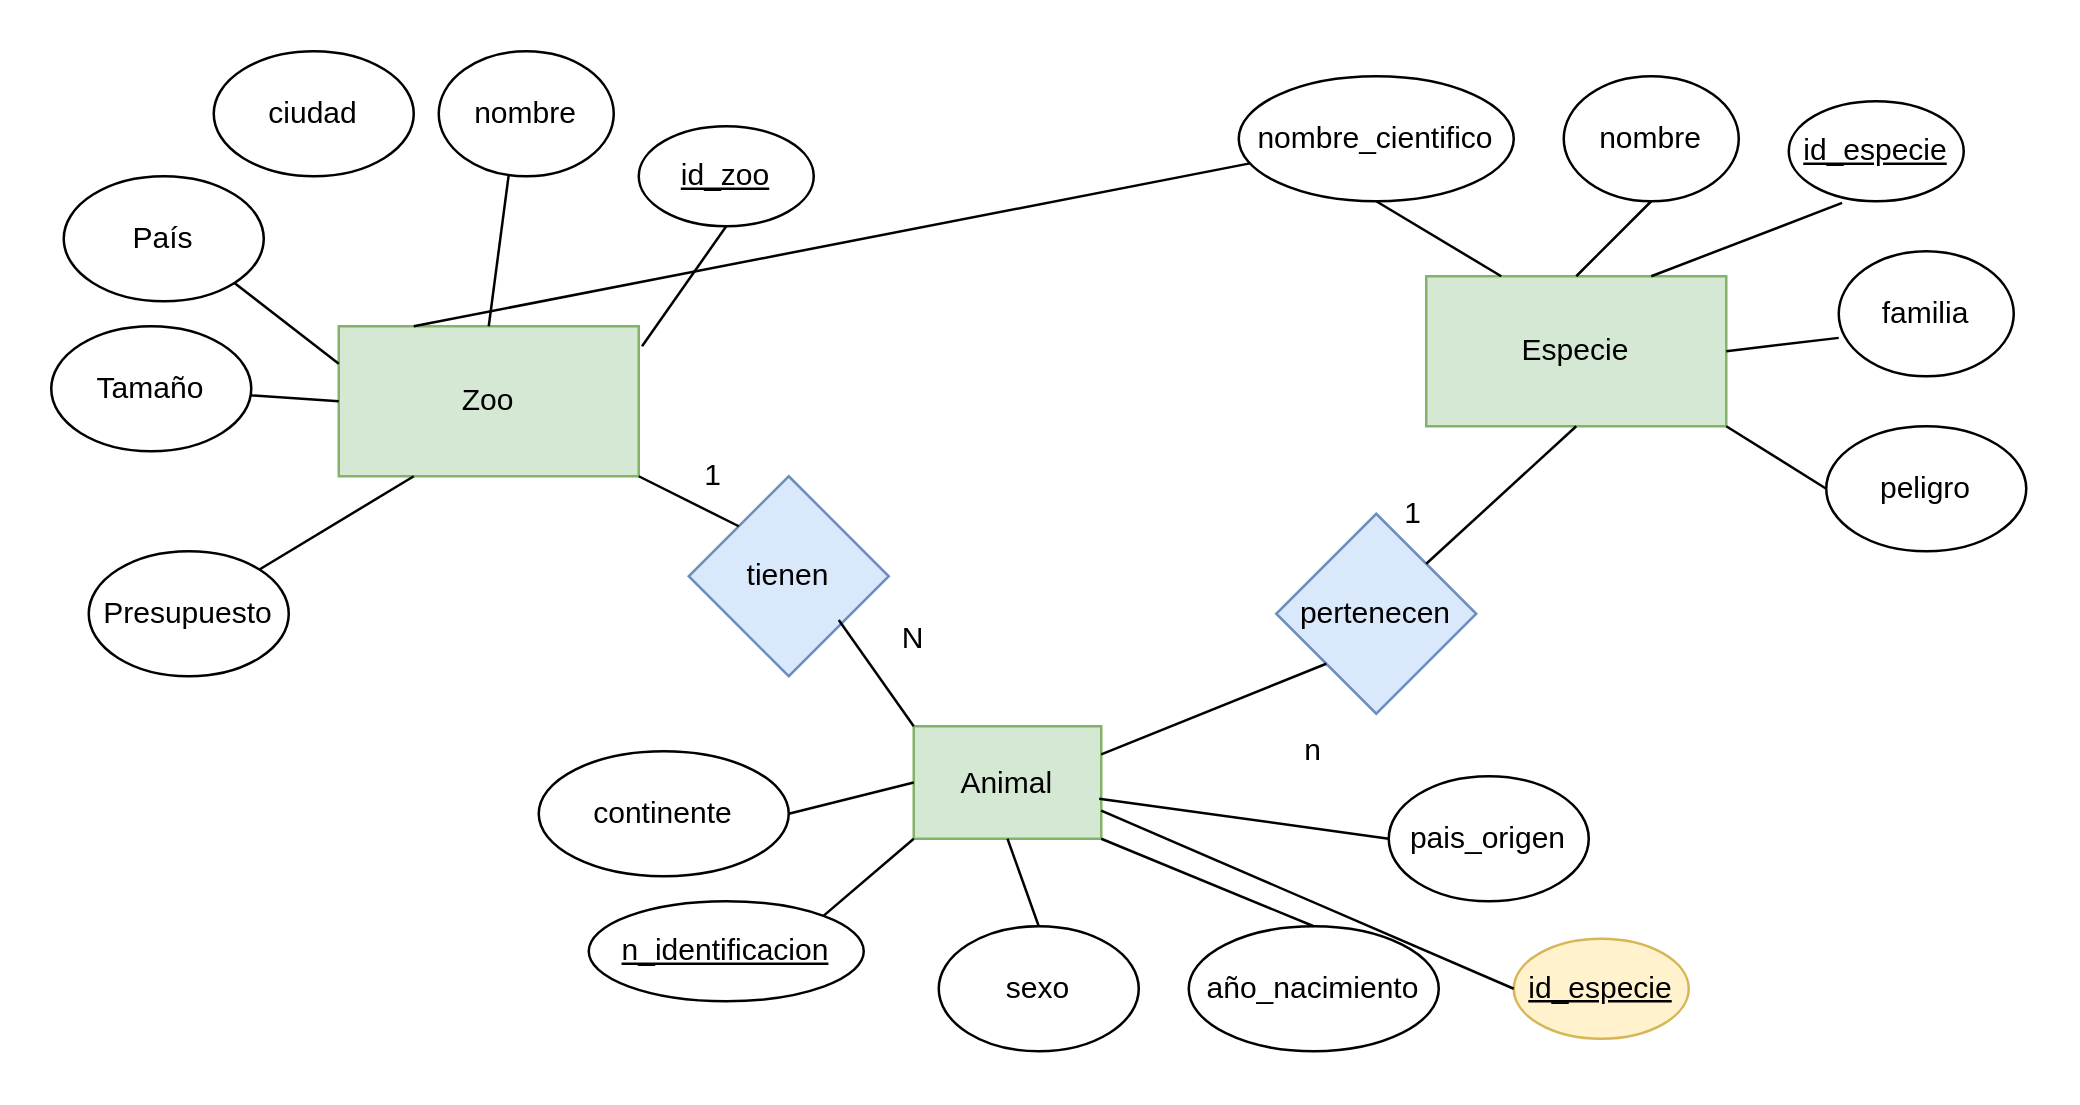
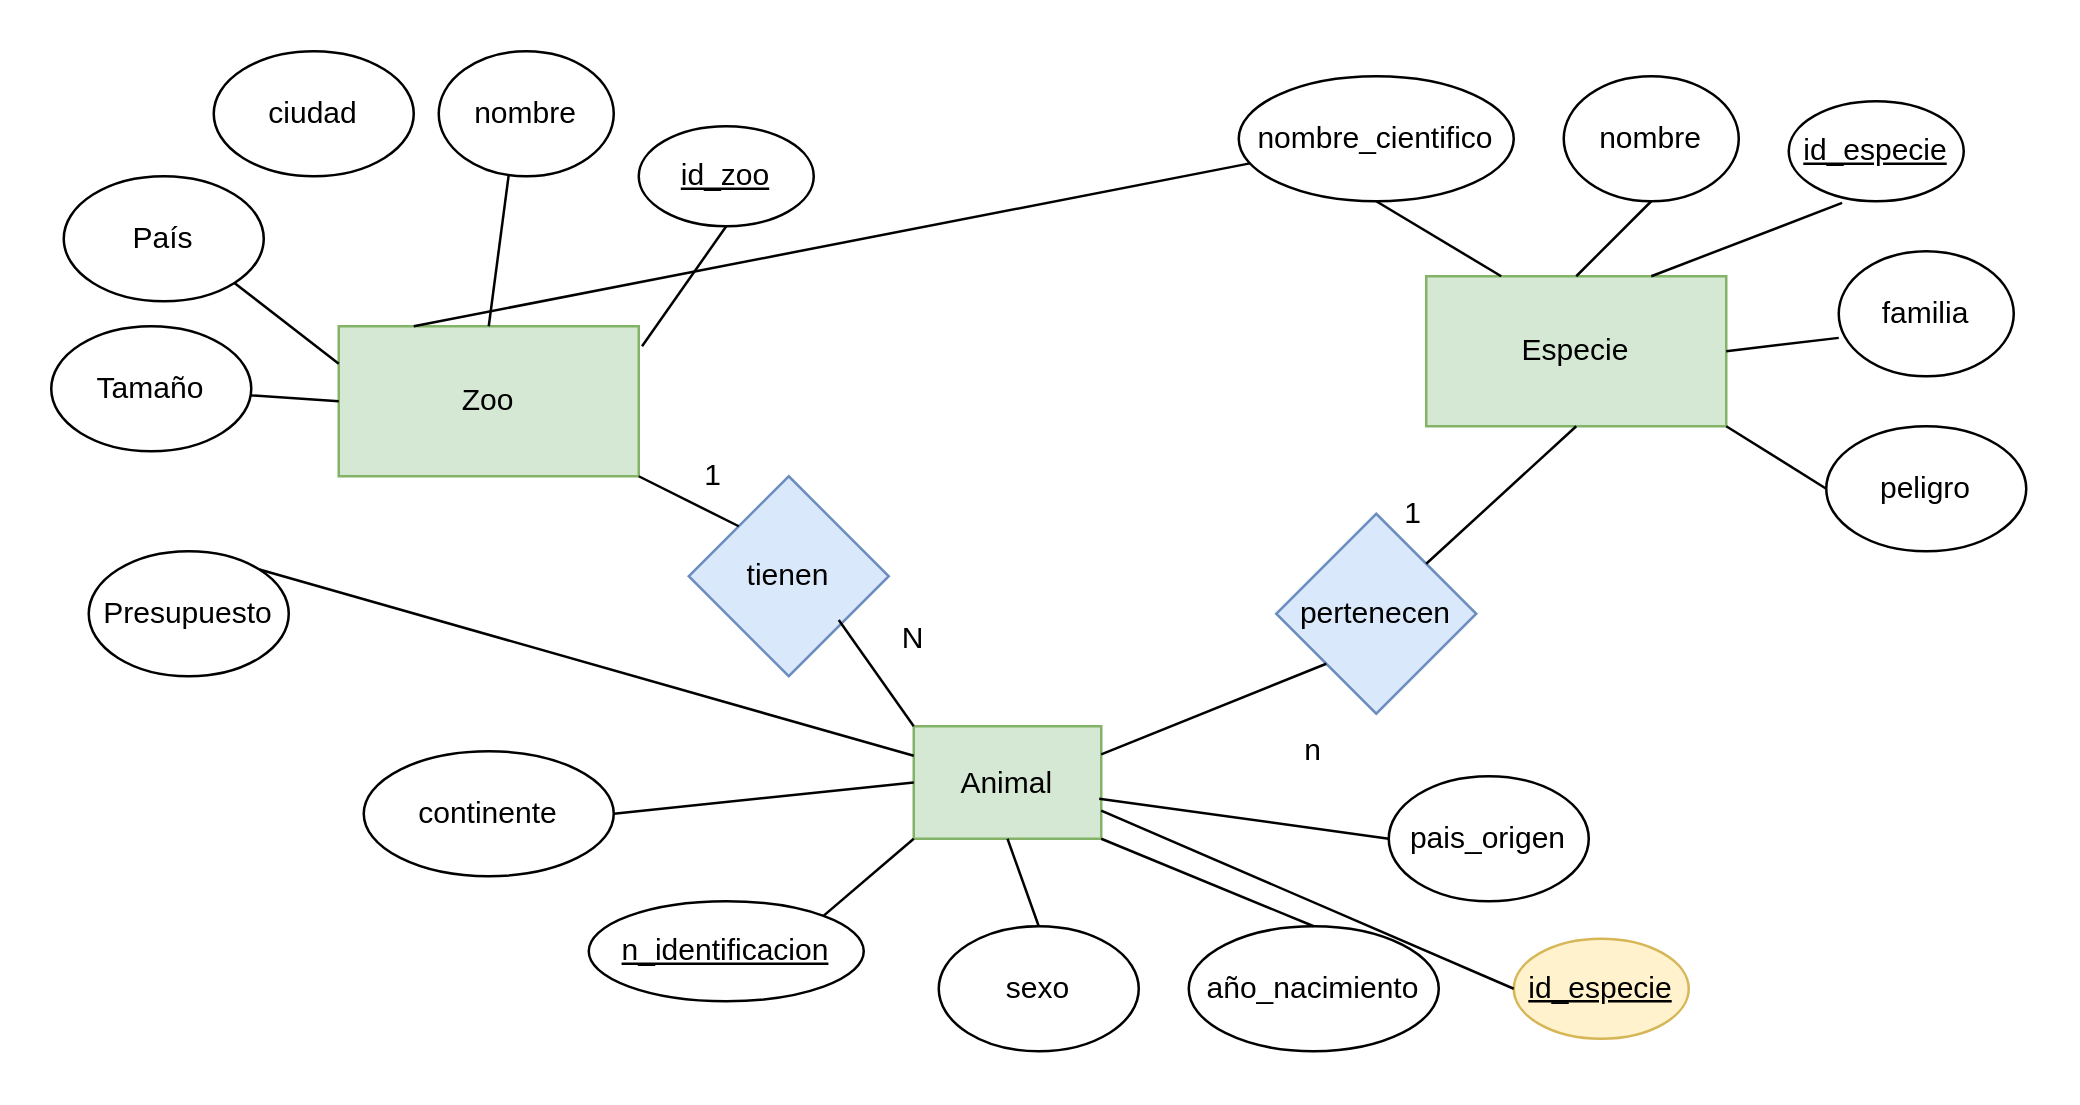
(337, 523) -> (587, 663)
(664, 814) -> (489, 814)
